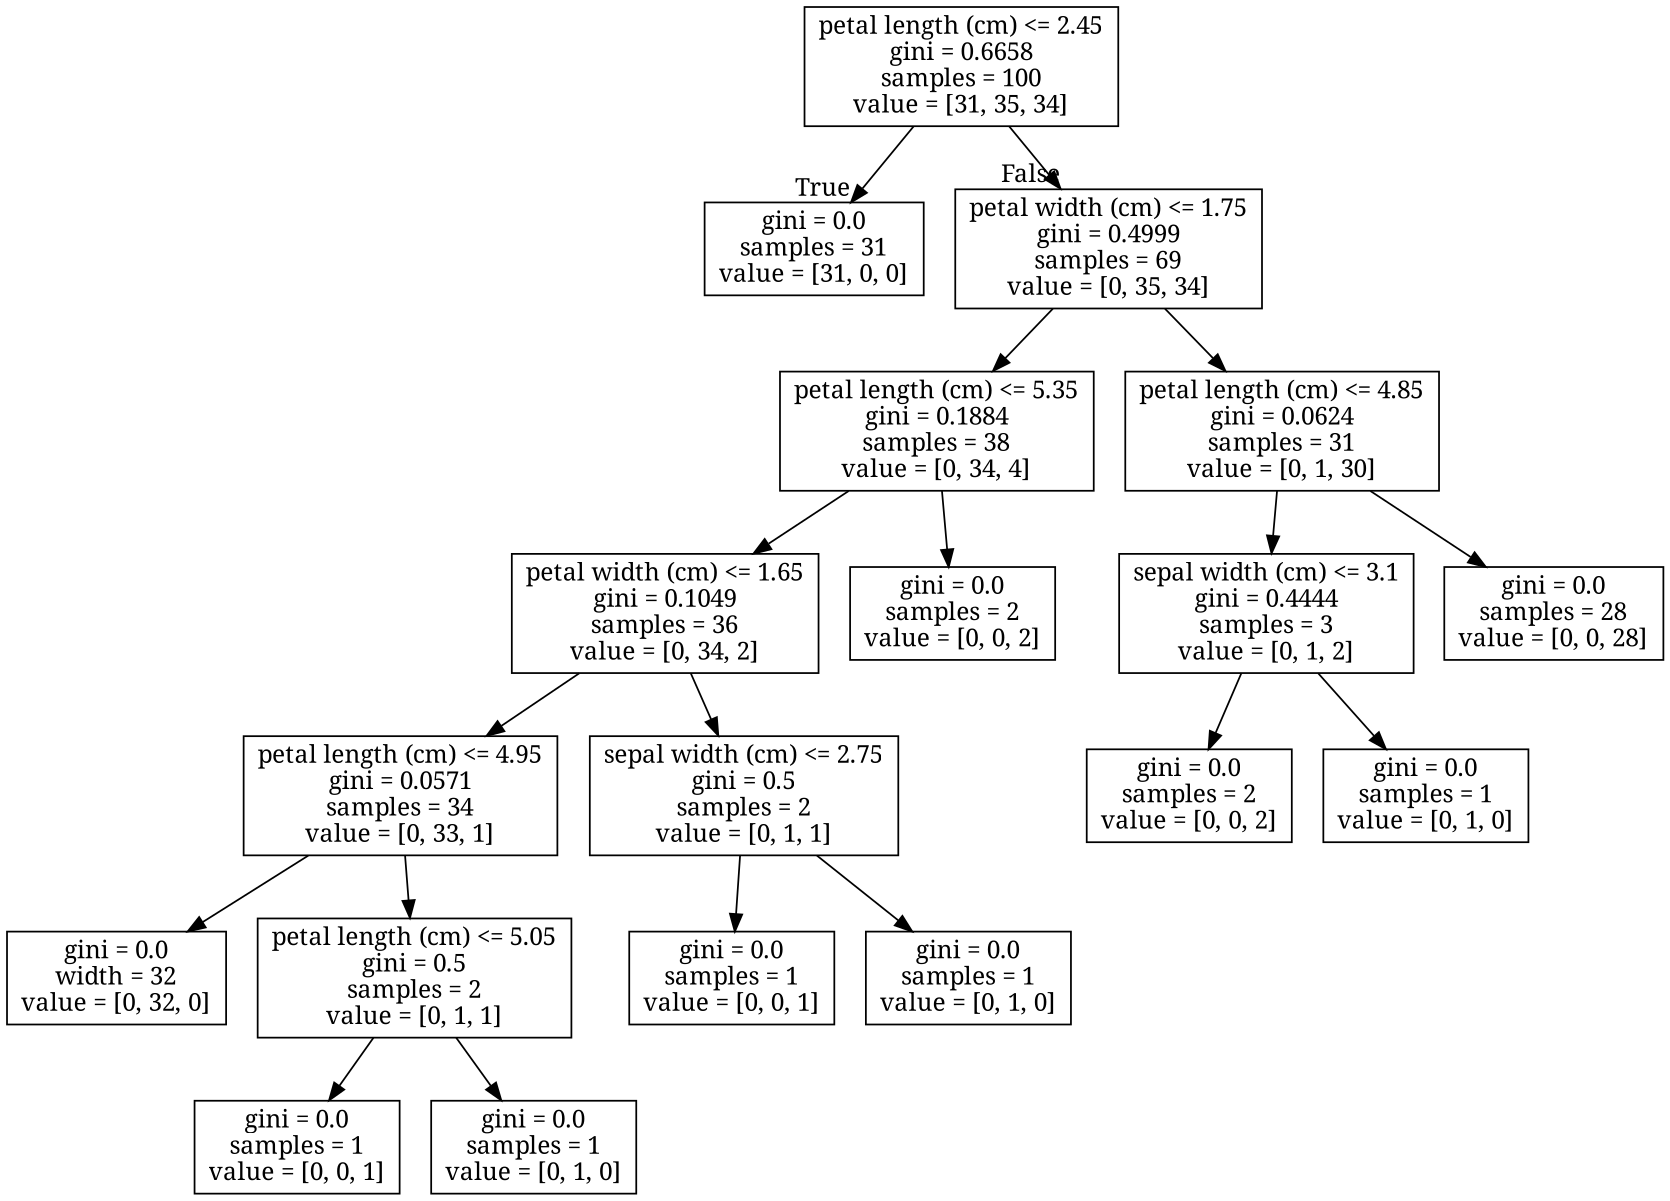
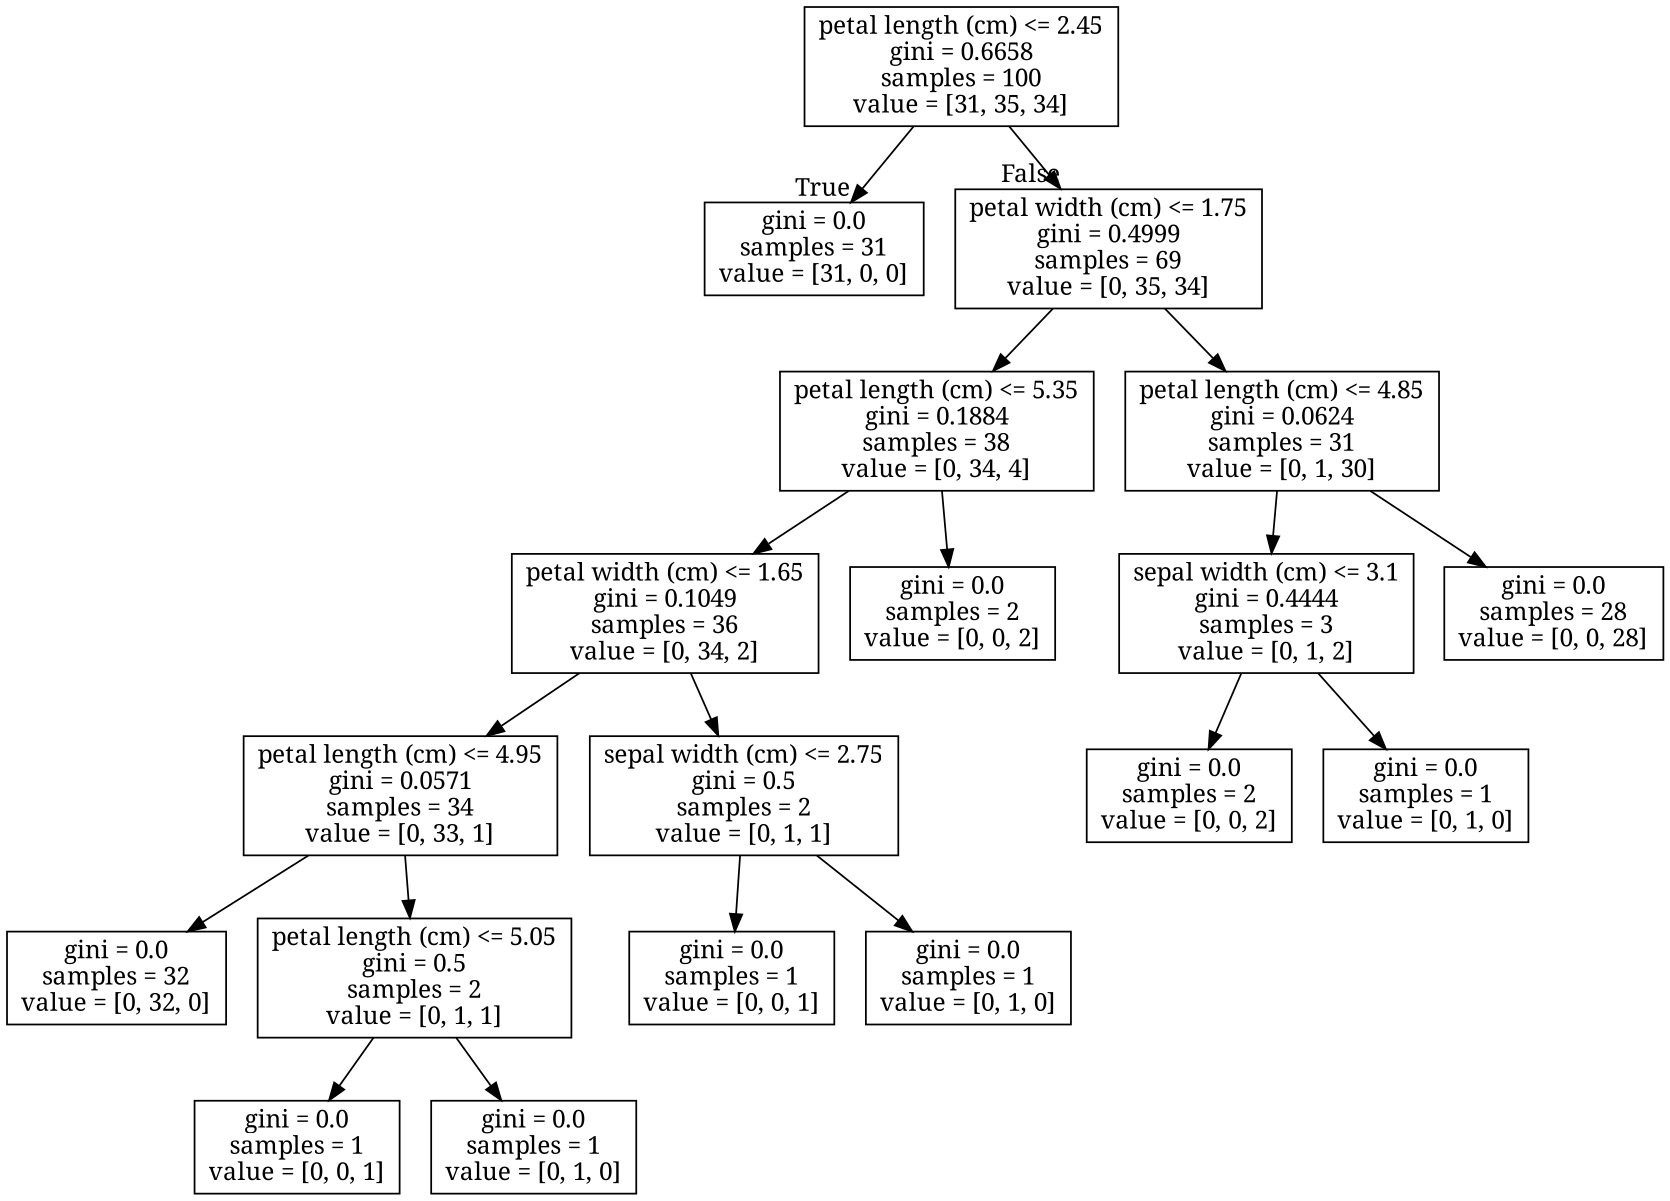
(117, 978) -> (117, 978)
